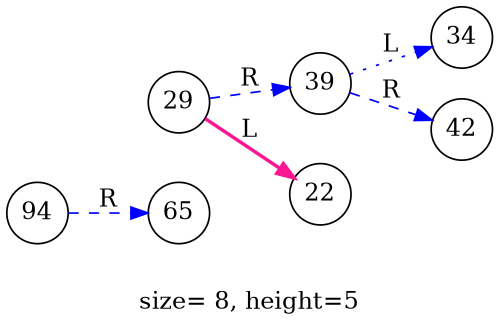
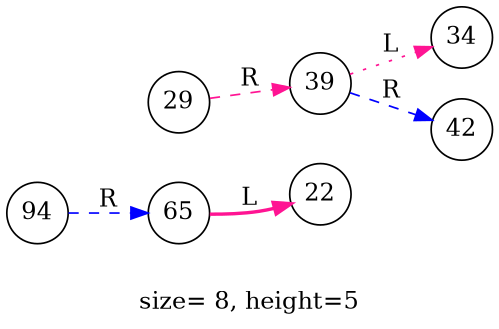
(383, 63) -> (383, 63)
(241, 94) -> (241, 94)
(242, 143) -> (242, 213)
